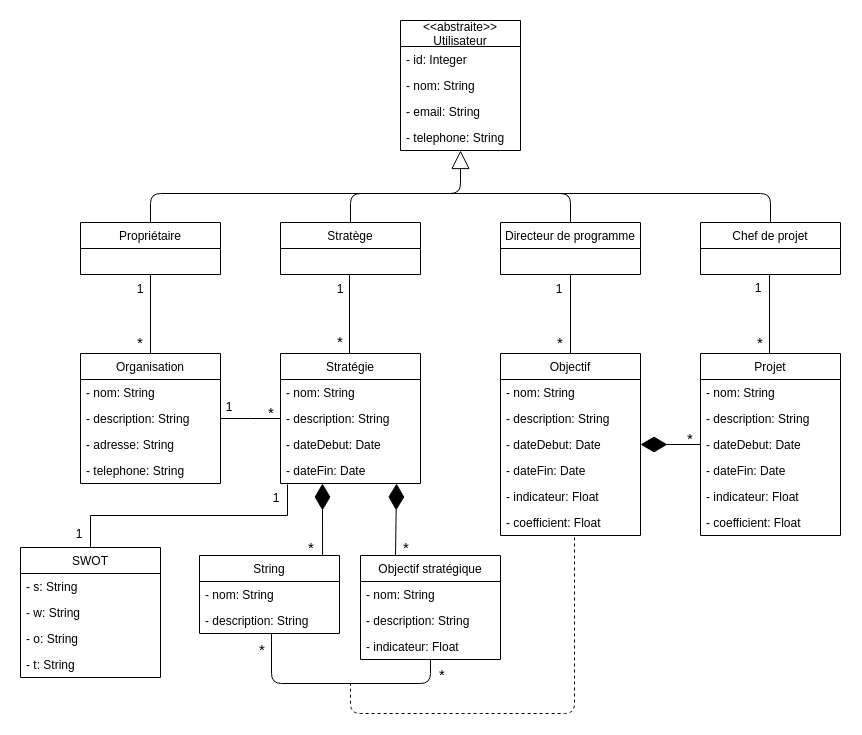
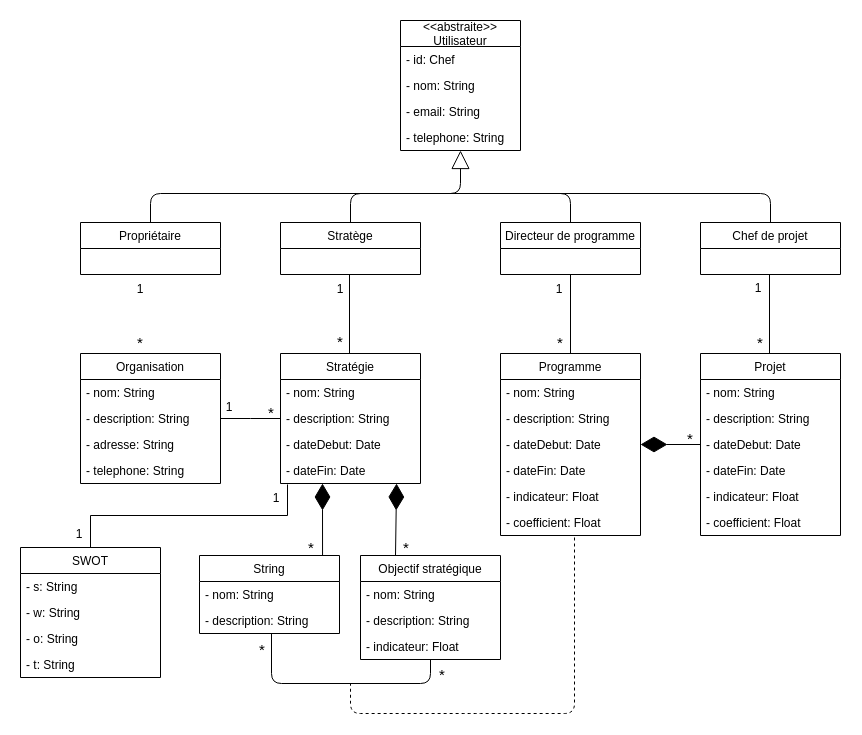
(443, 60) -> (433, 60)
(151, 313) -> none
(570, 367) -> (570, 367)
